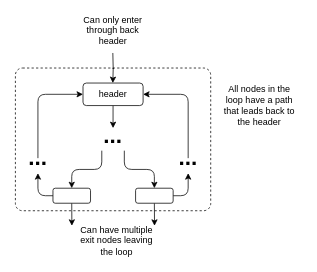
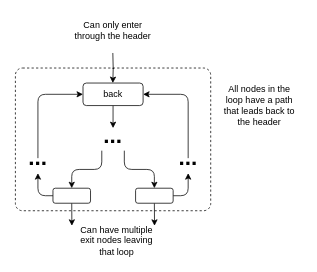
(113, 30) -> (113, 30)
(113, 94) -> (113, 94)
(117, 240) -> (117, 240)
